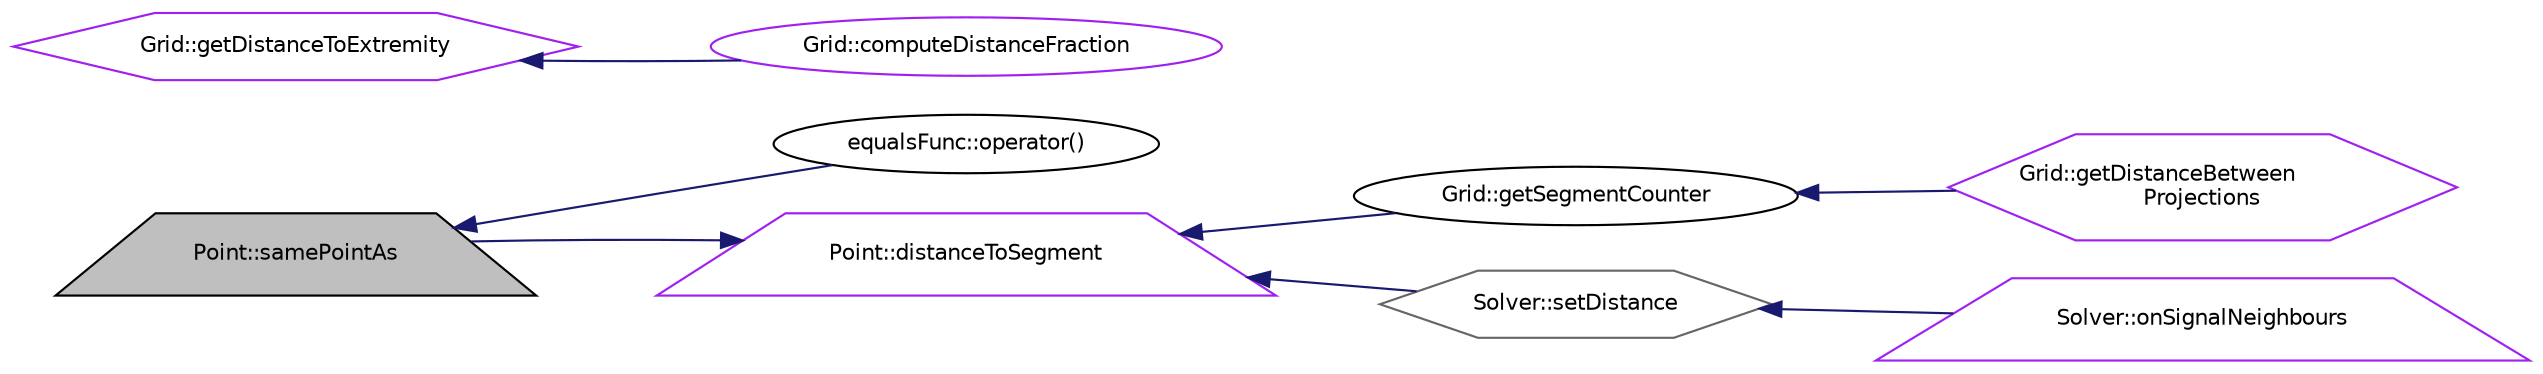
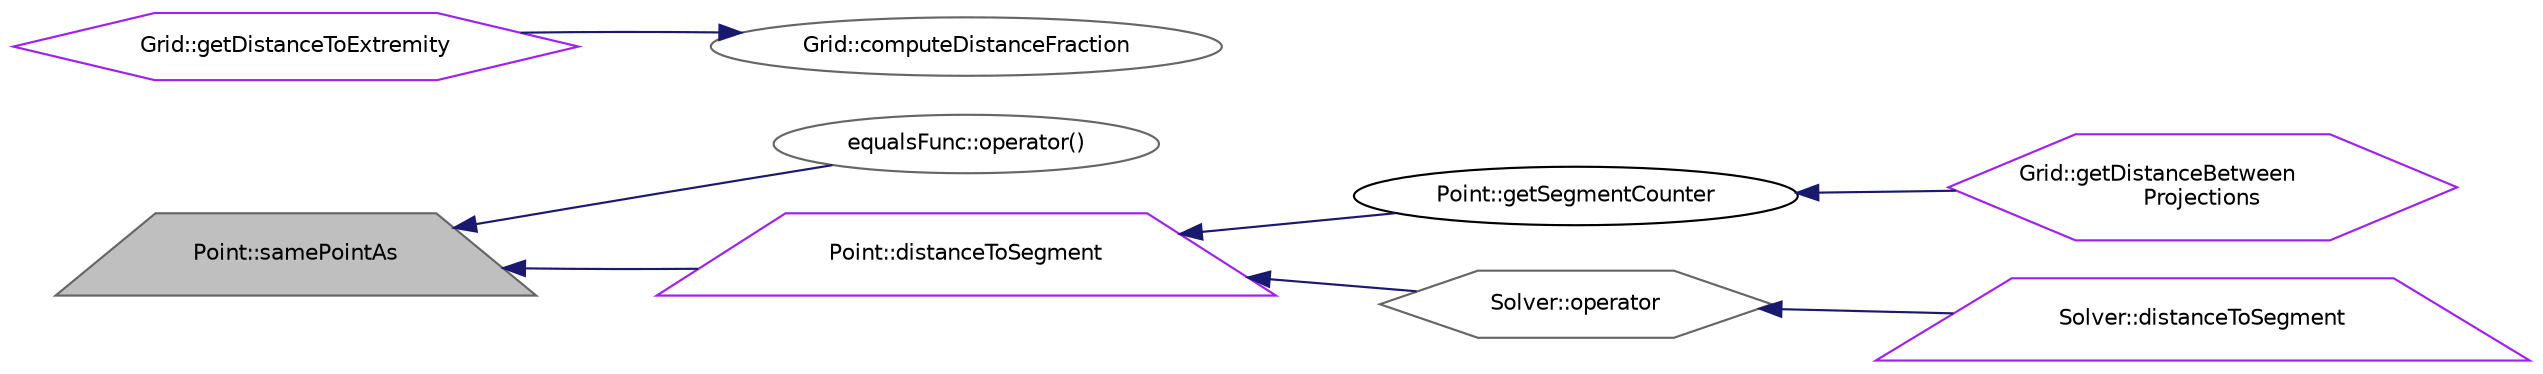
(966, 47) -> (966, 47)
(642, 61) -> (620, 32)
(966, 144) -> (966, 144)
(1576, 196) -> (1576, 196)
(596, 240) -> (612, 269)
(296, 254) -> (296, 254)
(1576, 304) -> (1576, 304)
(2203, 319) -> (2203, 319)
